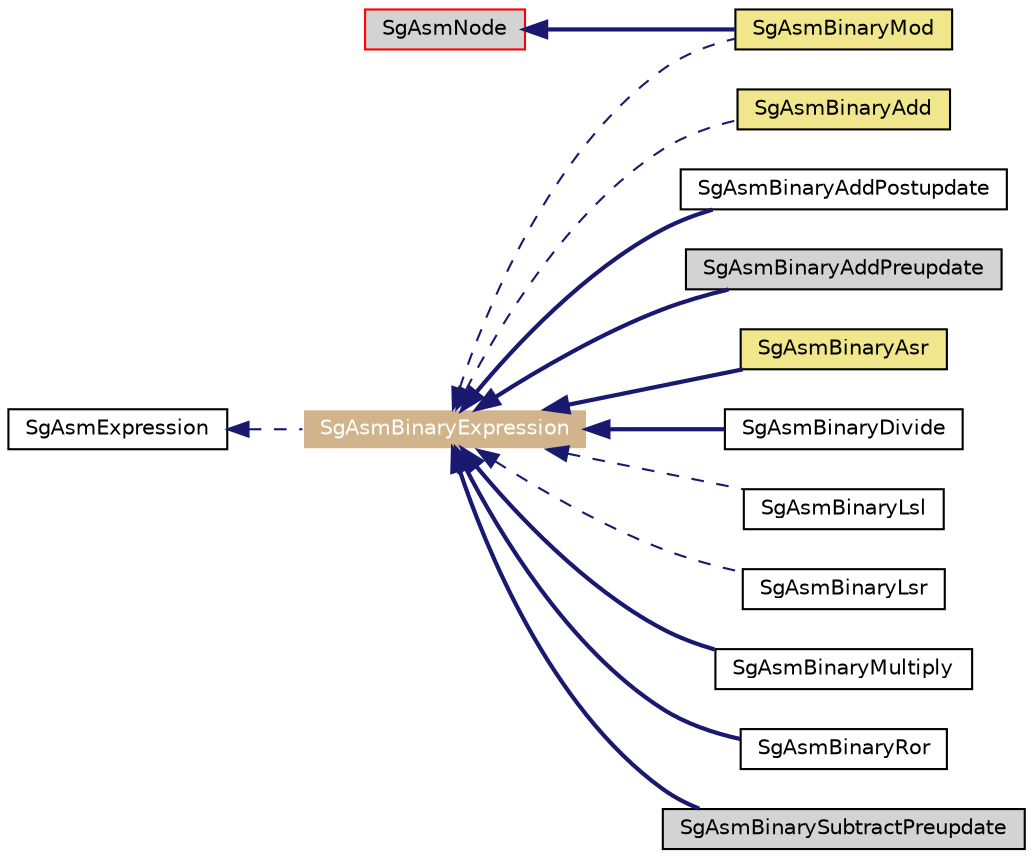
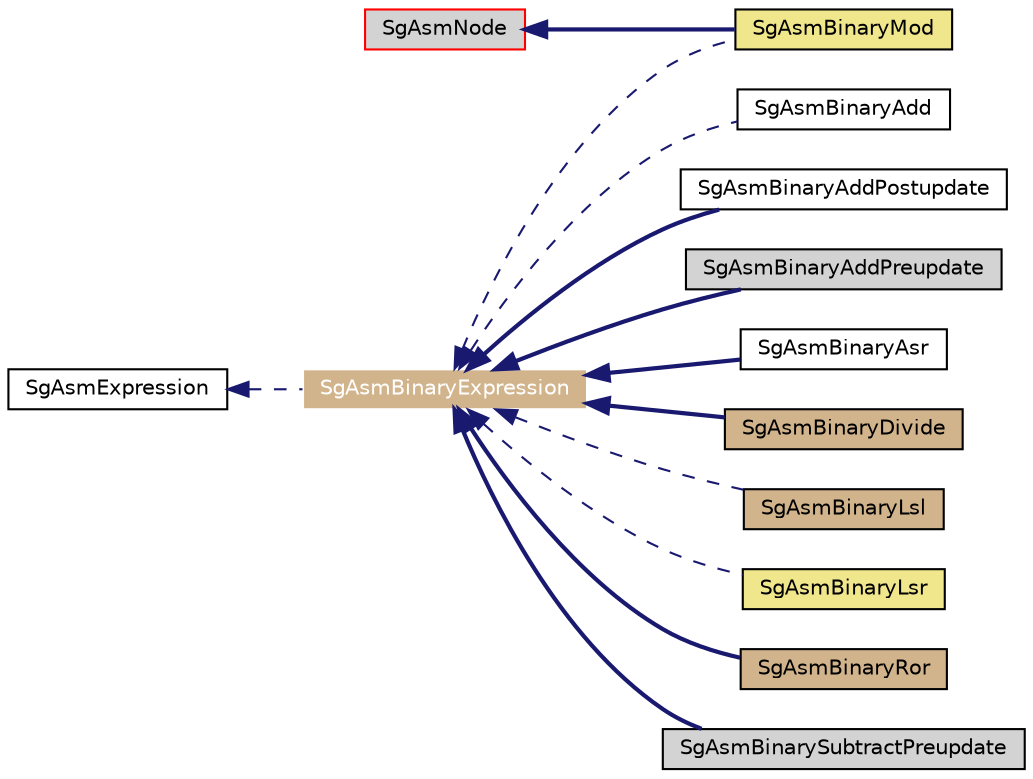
(844, 109) -> (844, 109)
(844, 349) -> (844, 349)
(844, 429) -> (844, 429)
(844, 509) -> (844, 509)
(844, 589) -> (844, 589)
(844, 669) -> none
(844, 749) -> (844, 669)
